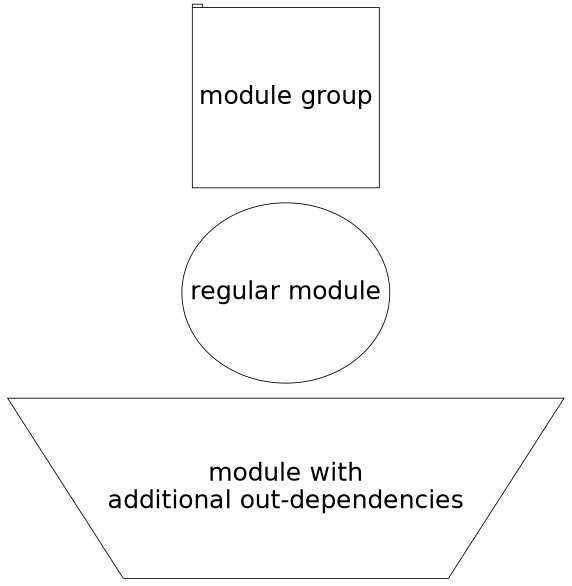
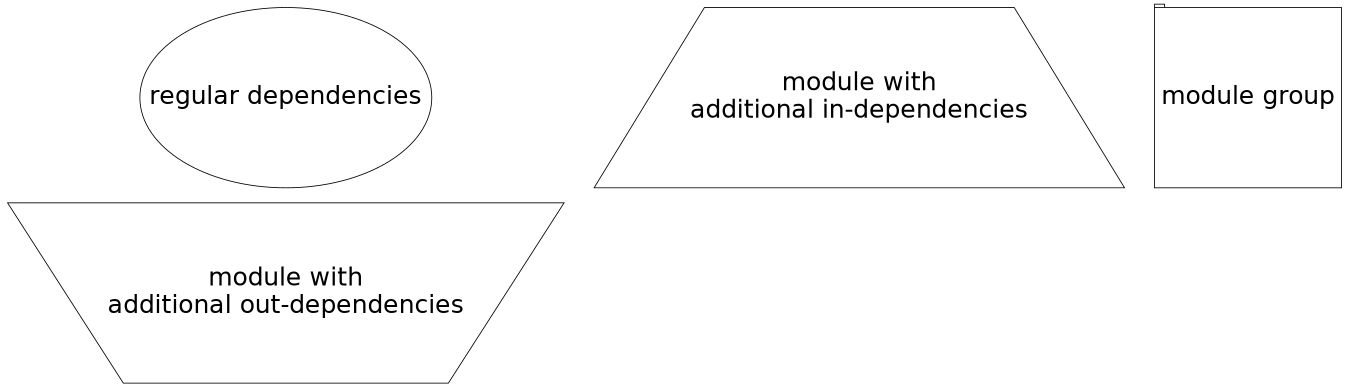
none -> (859, 98)
(286, 293) -> (286, 98)
